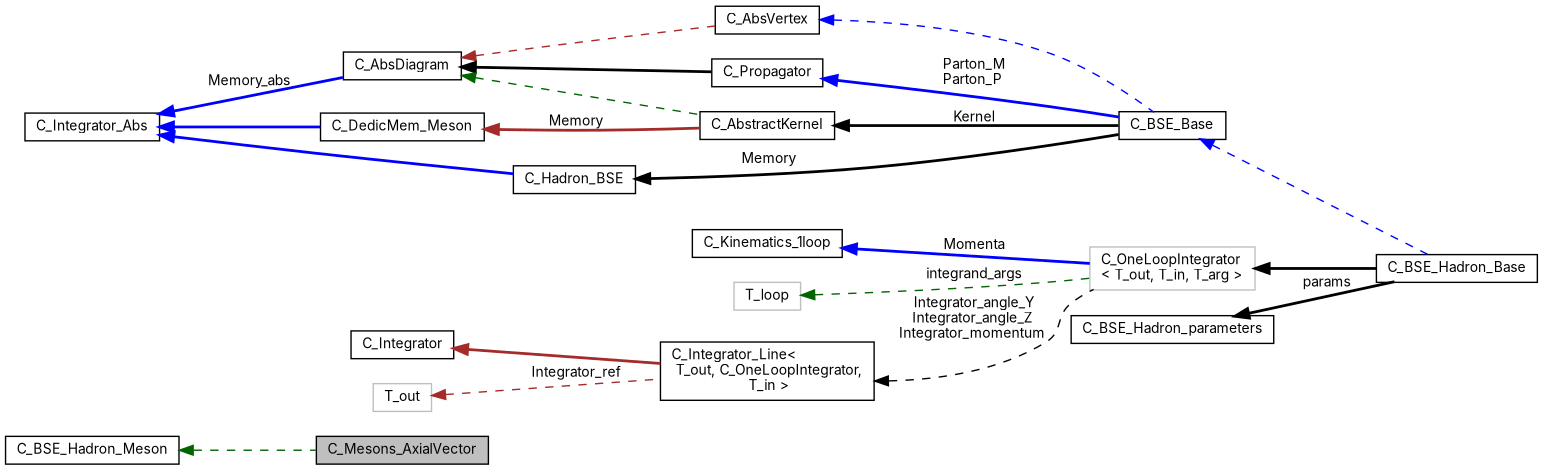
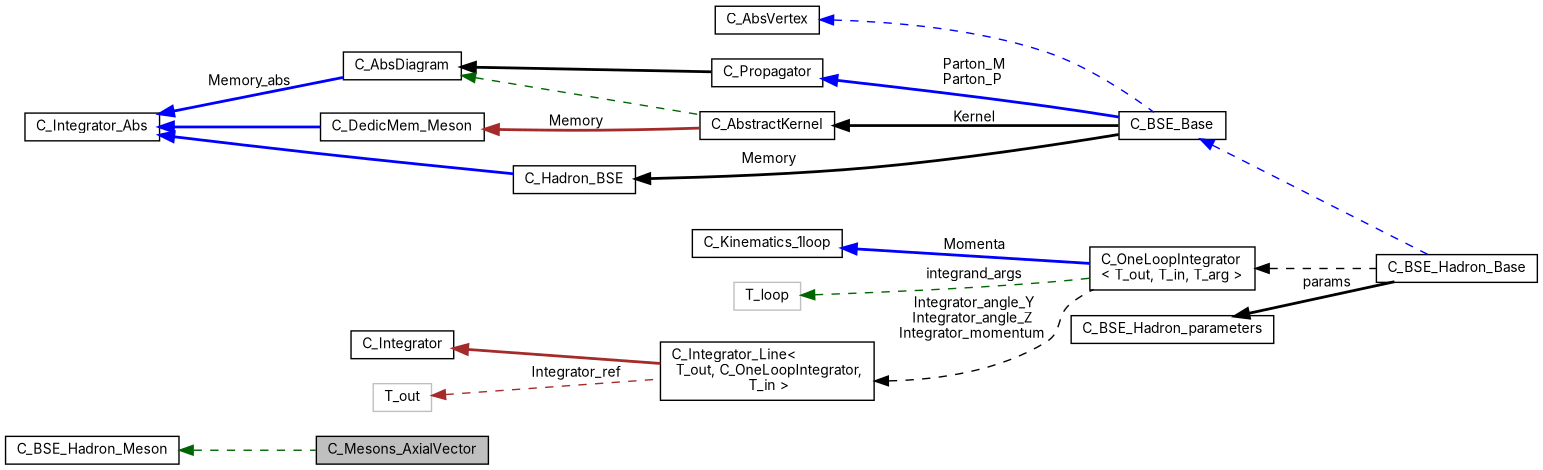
(595, 40) -> none
(1172, 268) -> (1172, 268)
(1323, 268) -> (1323, 268)
